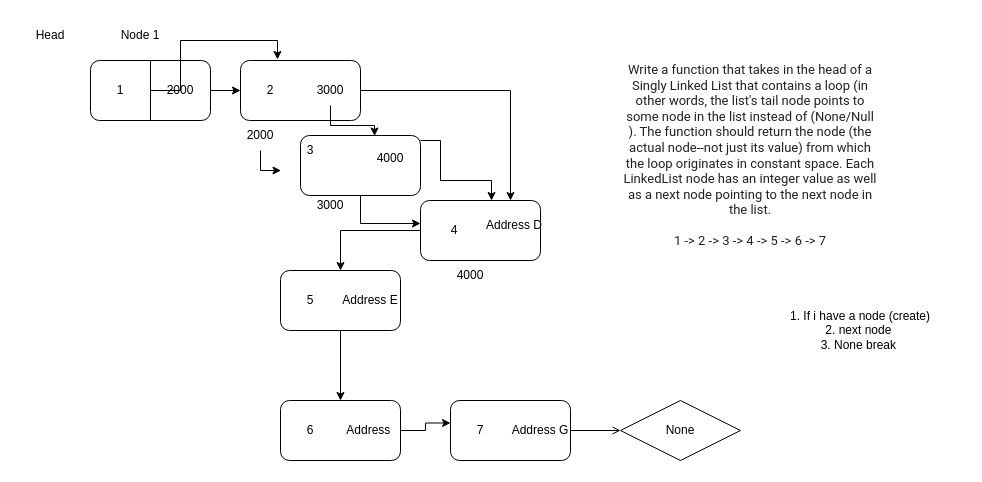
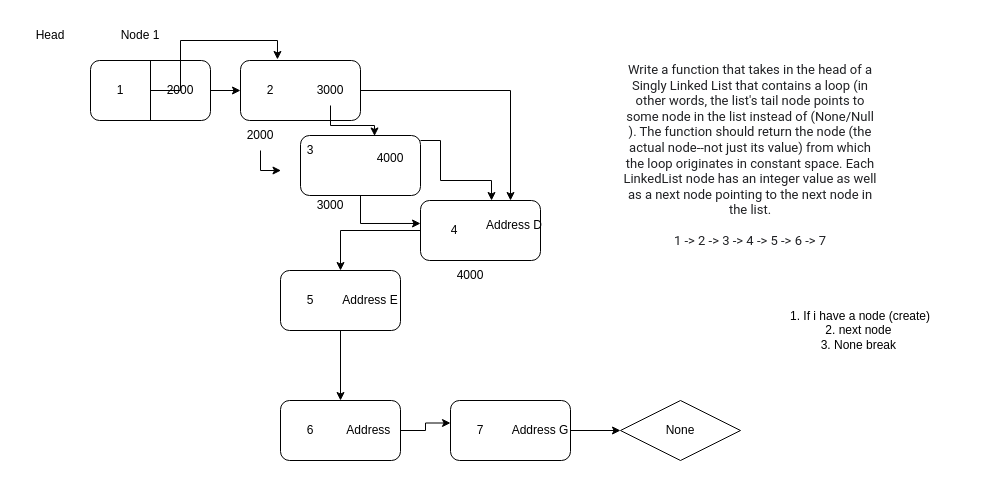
(614, 431) -> (612, 431)
